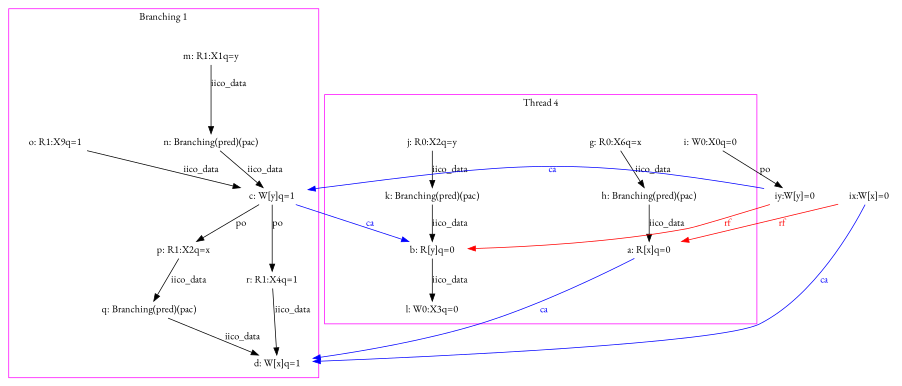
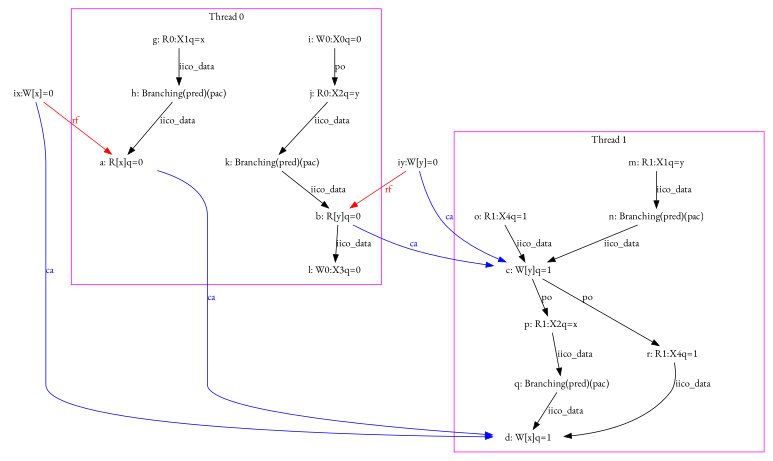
(164, 17) -> (609, 140)
(541, 103) -> (226, 17)
(55, 142) -> (501, 217)
(616, 142) -> (179, 40)
(749, 167) -> (335, 63)
(349, 222) -> (418, 251)
